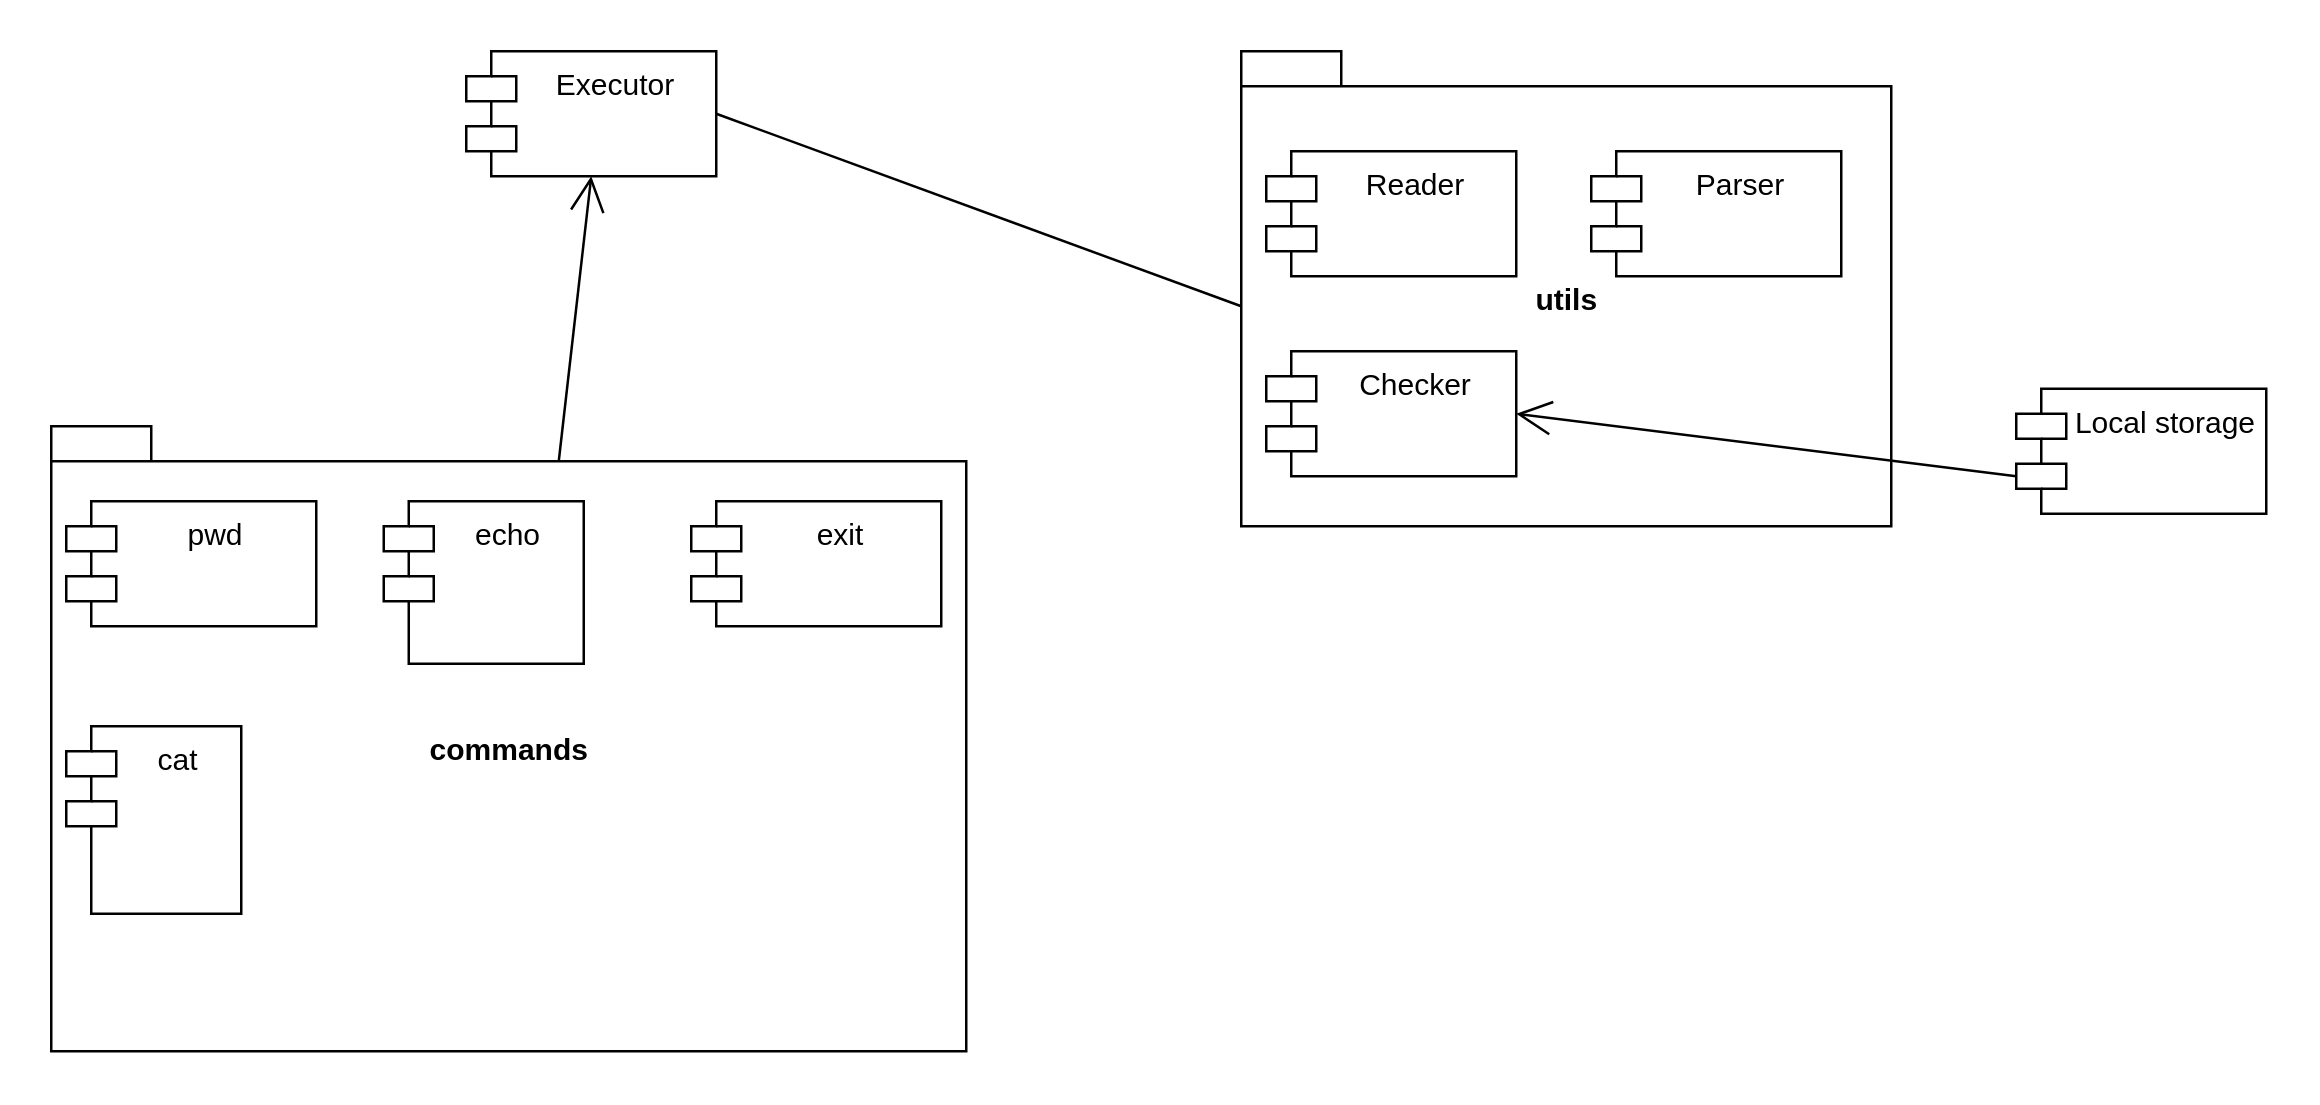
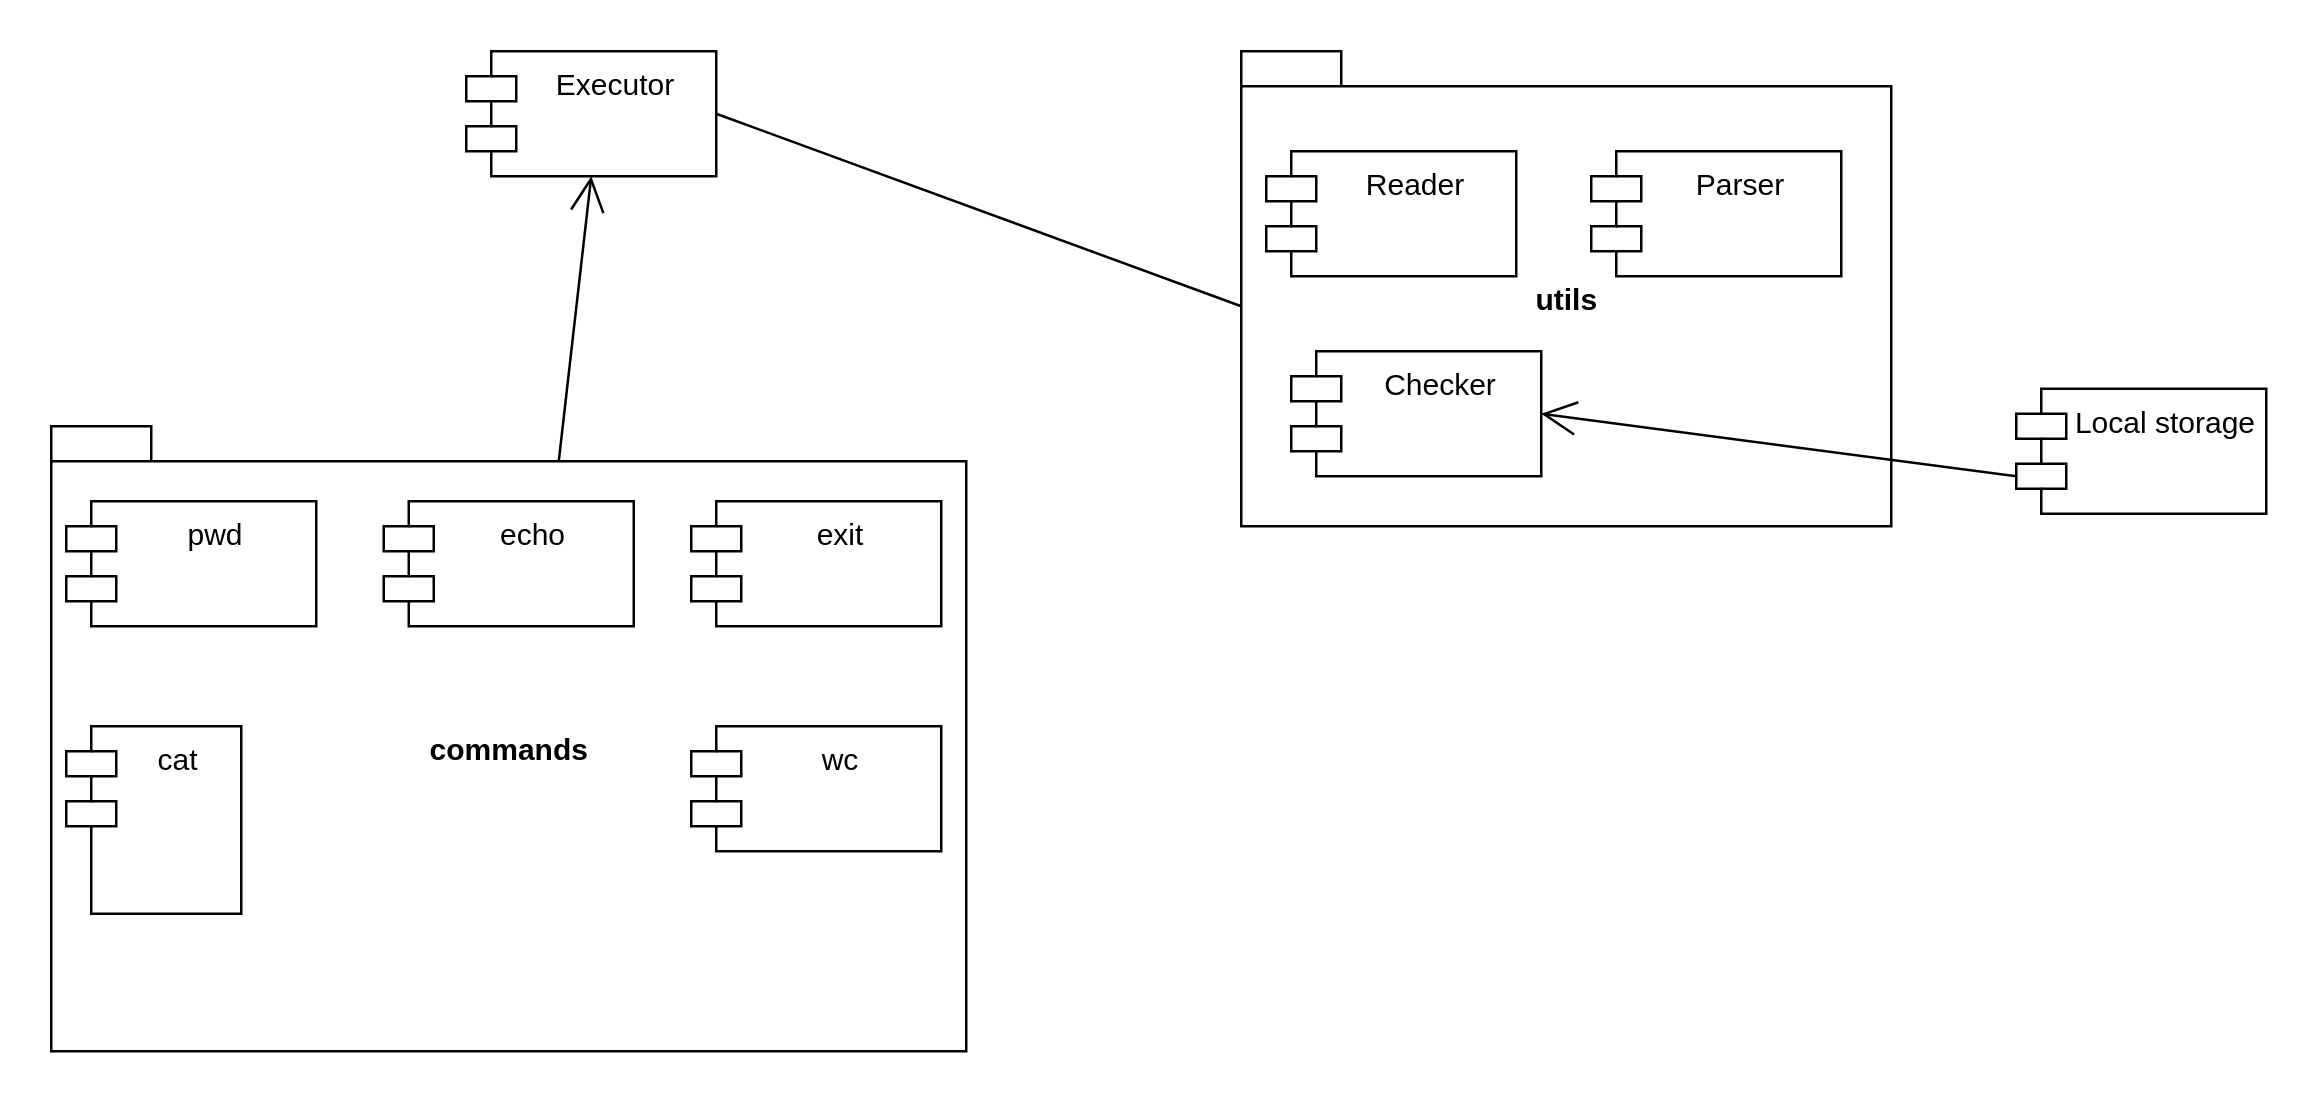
(1391, 414) -> (1416, 414)
(484, 583) -> (509, 564)
none -> (816, 789)
